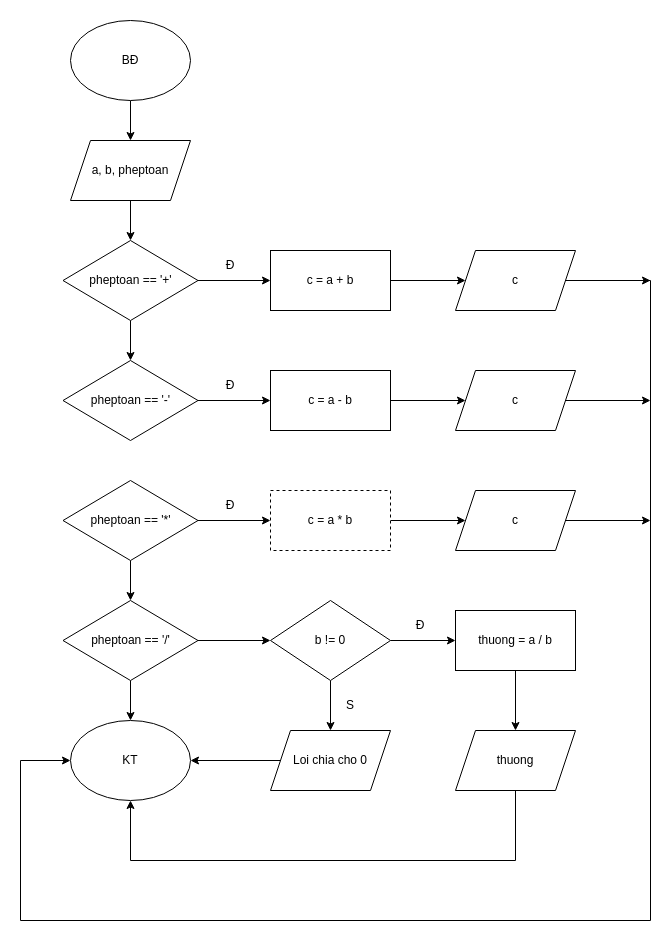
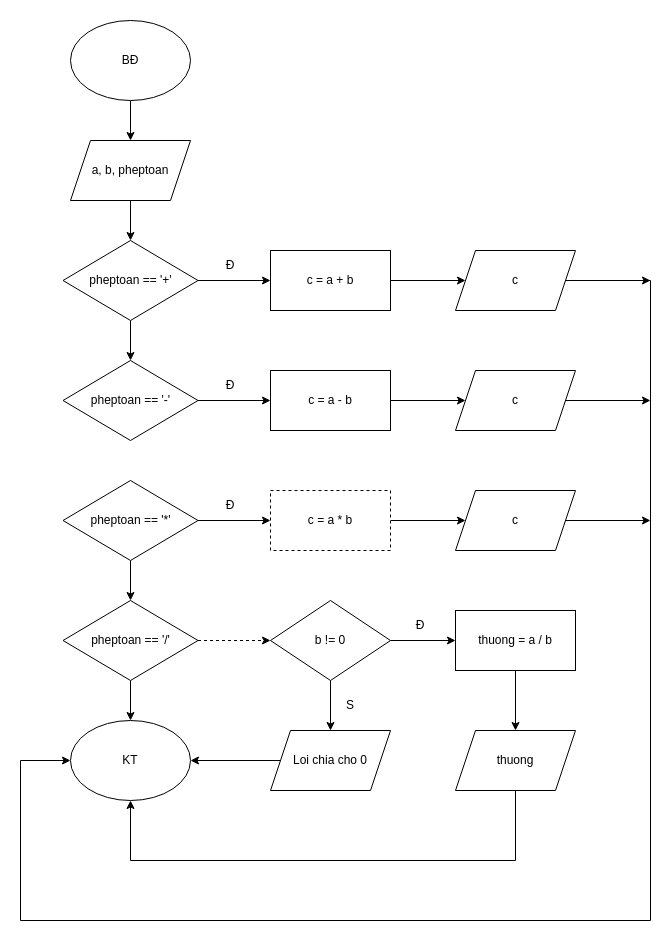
(231, 641) -> (231, 641)
